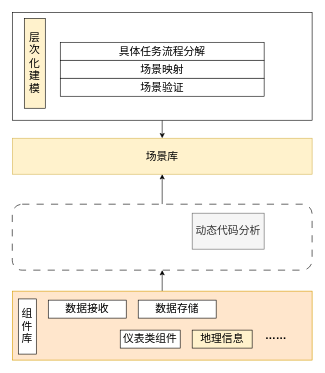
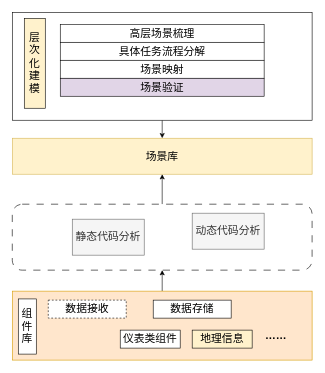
none -> (162, 33)
(162, 87) -> (162, 87)
none -> (108, 237)
(87, 309) -> (87, 309)
(177, 309) -> (192, 309)
